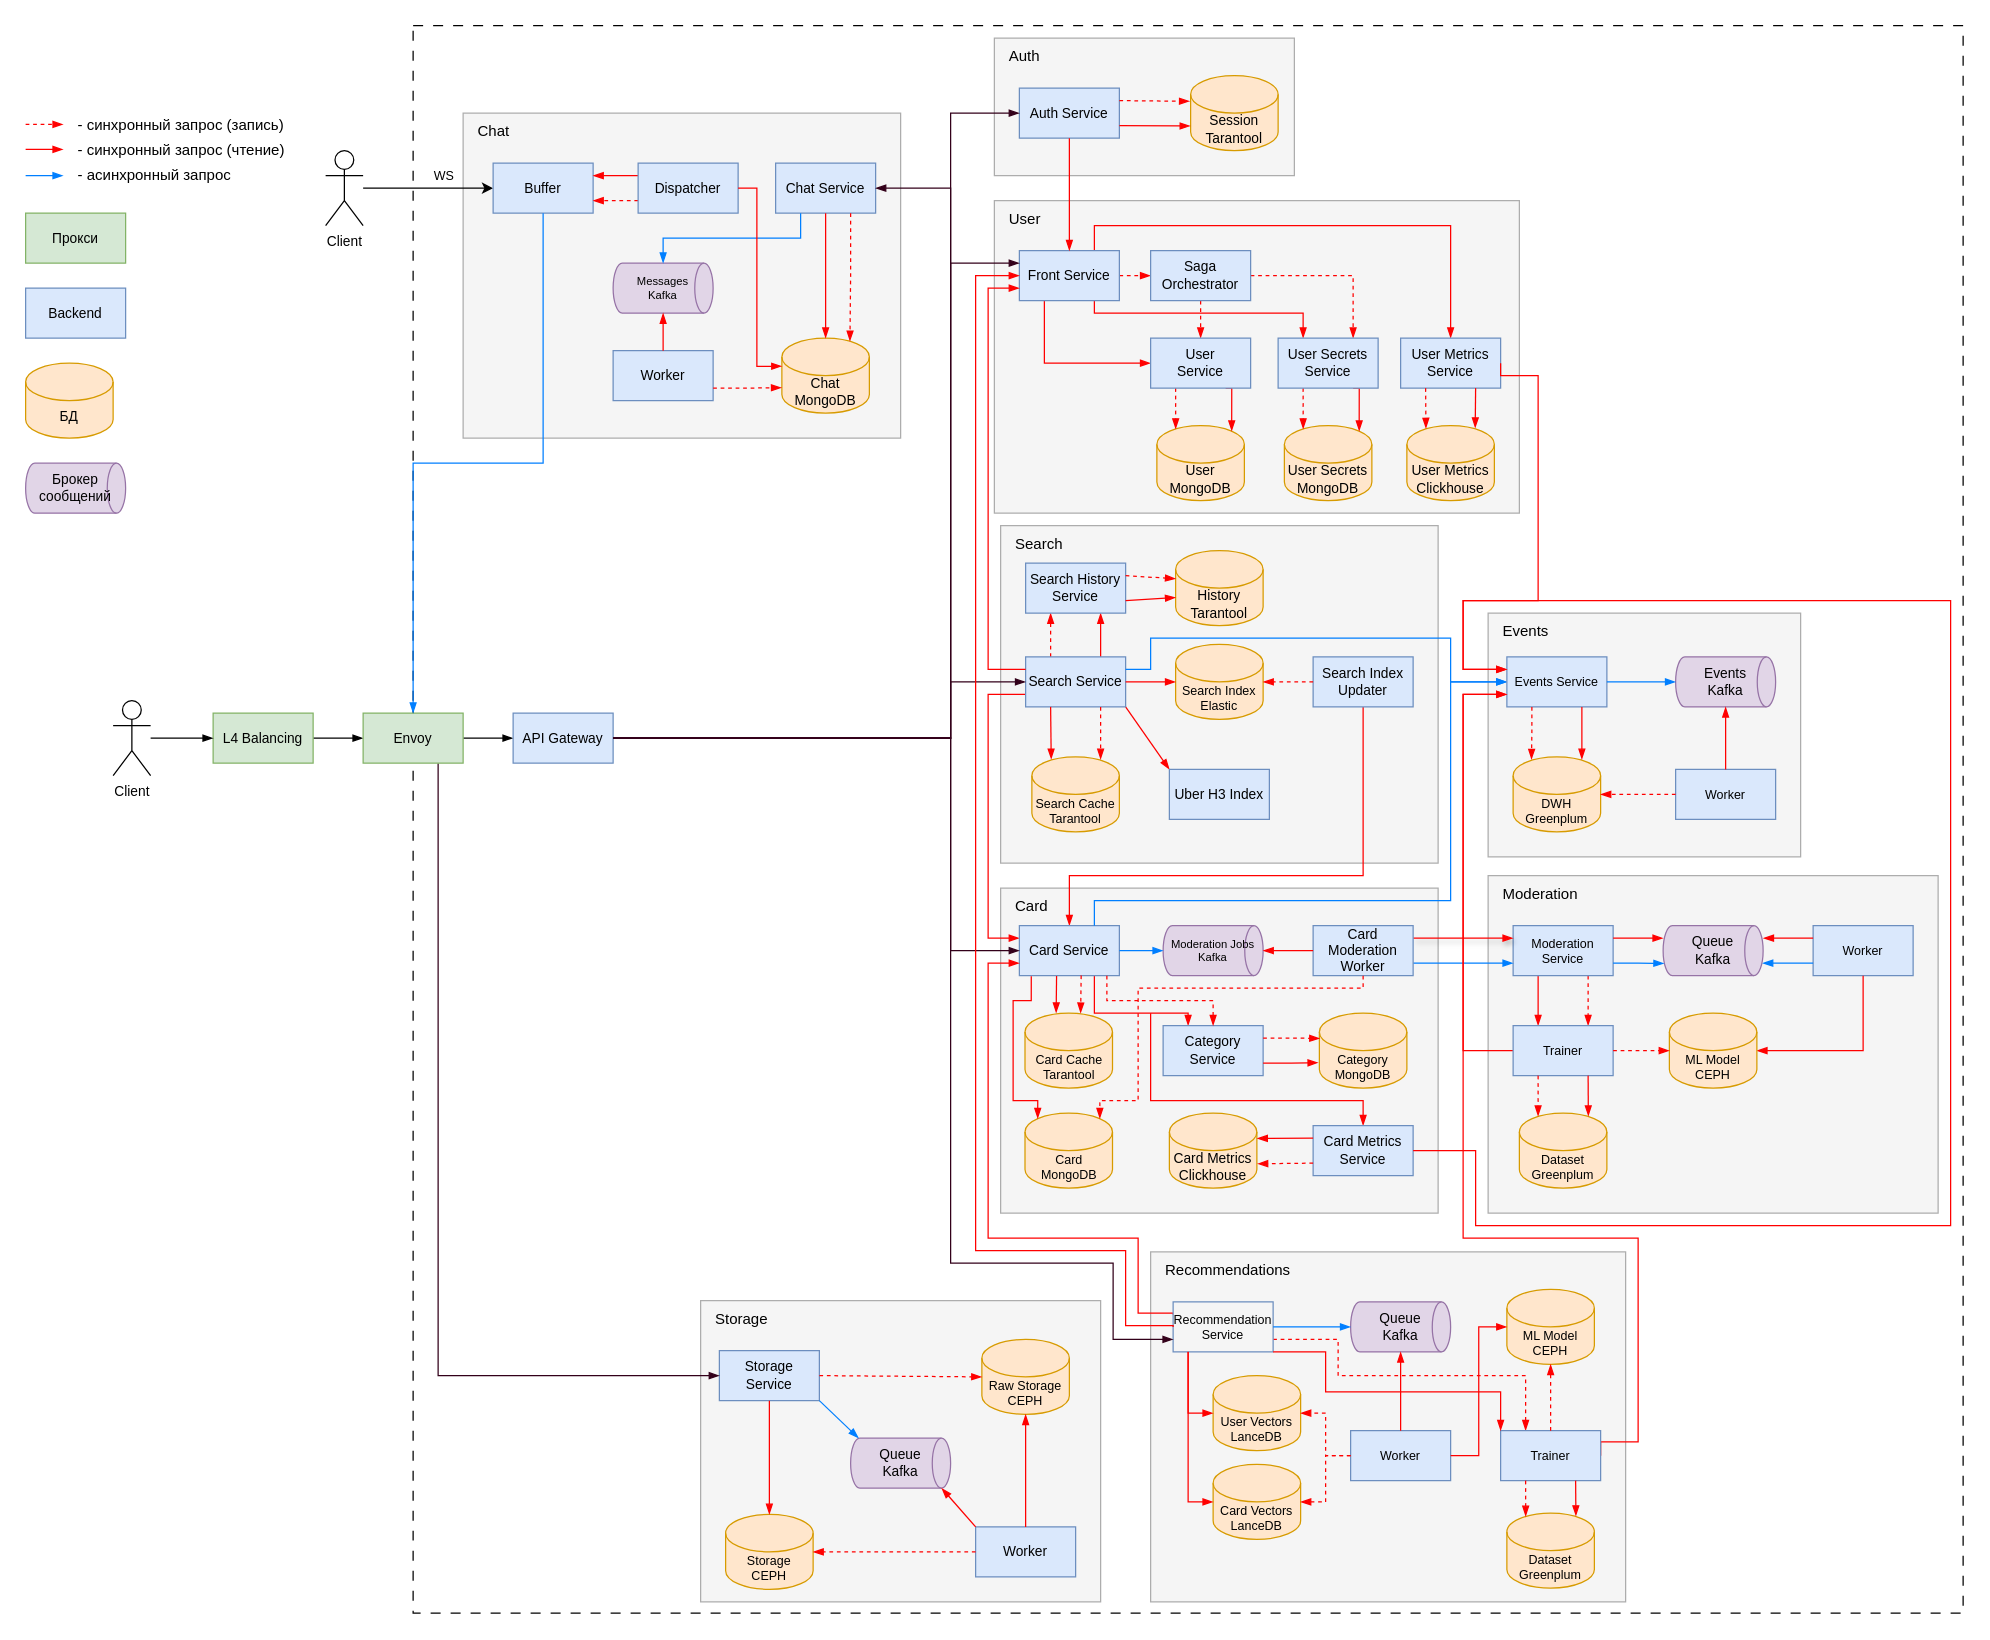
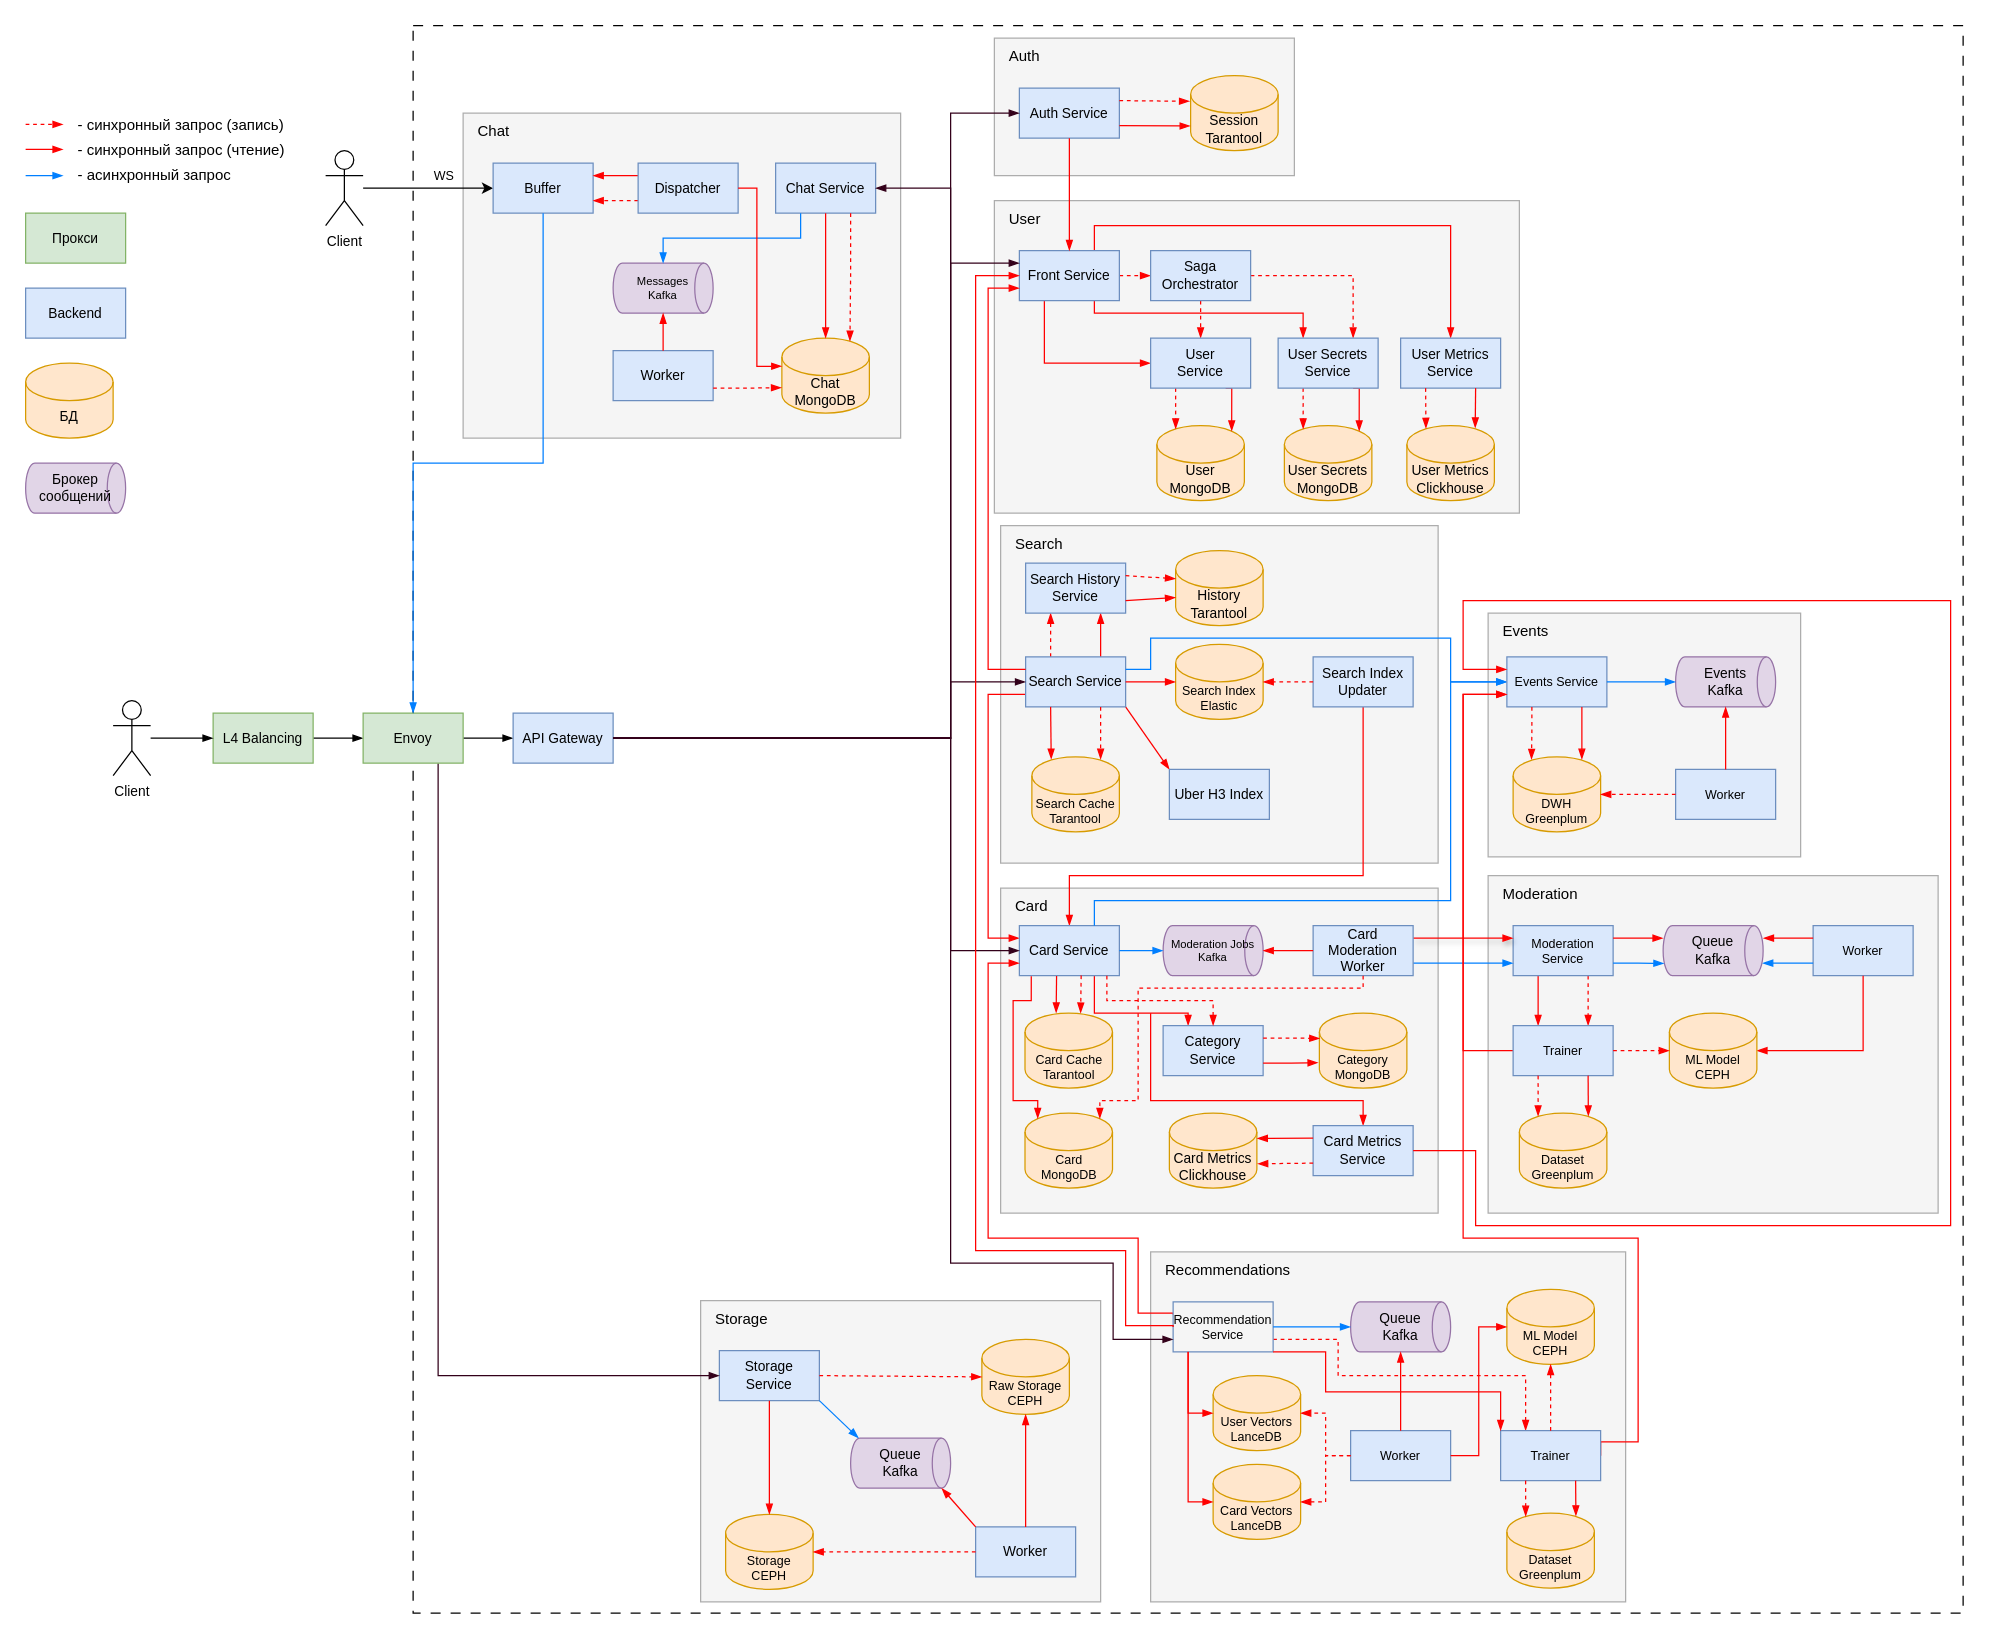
(1538, 462) -> none
